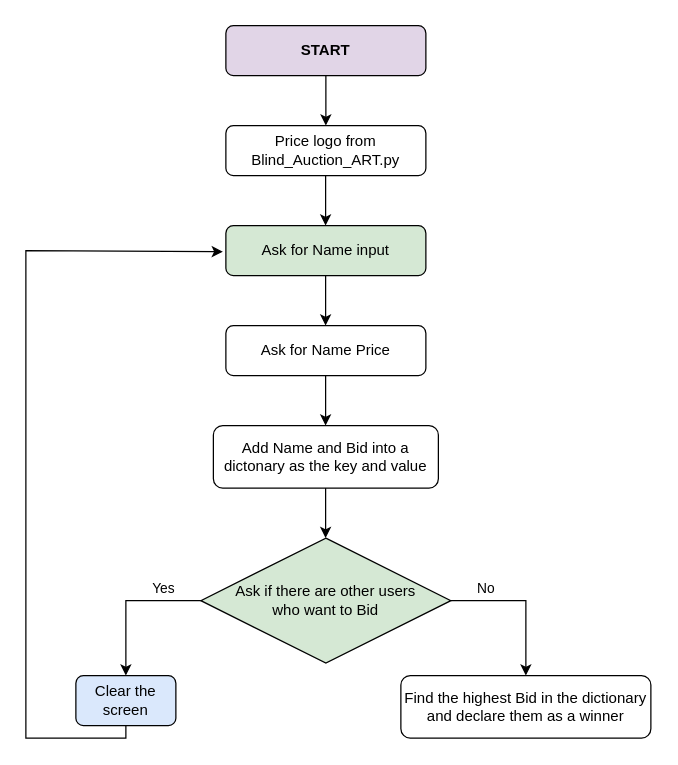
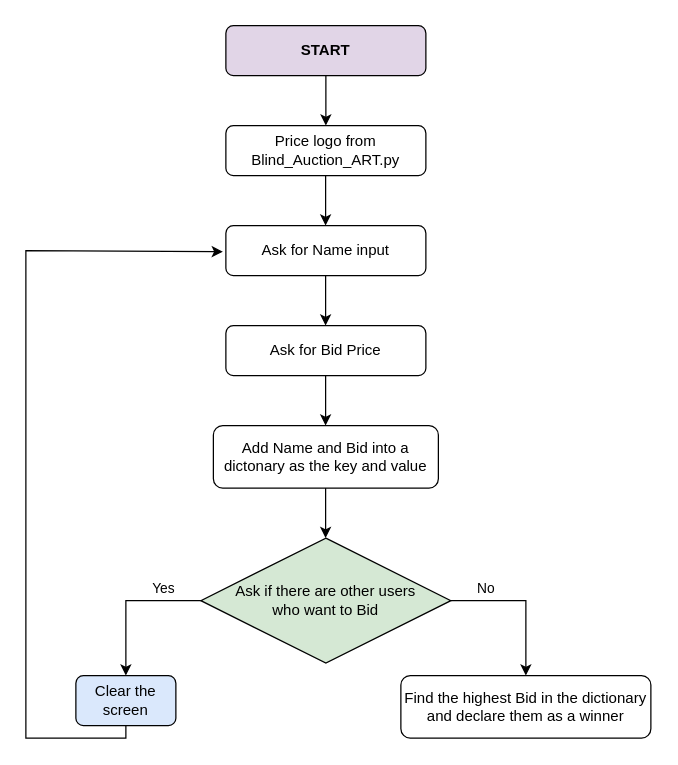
(326, 251) -> (326, 251)
(326, 351) -> (326, 351)
